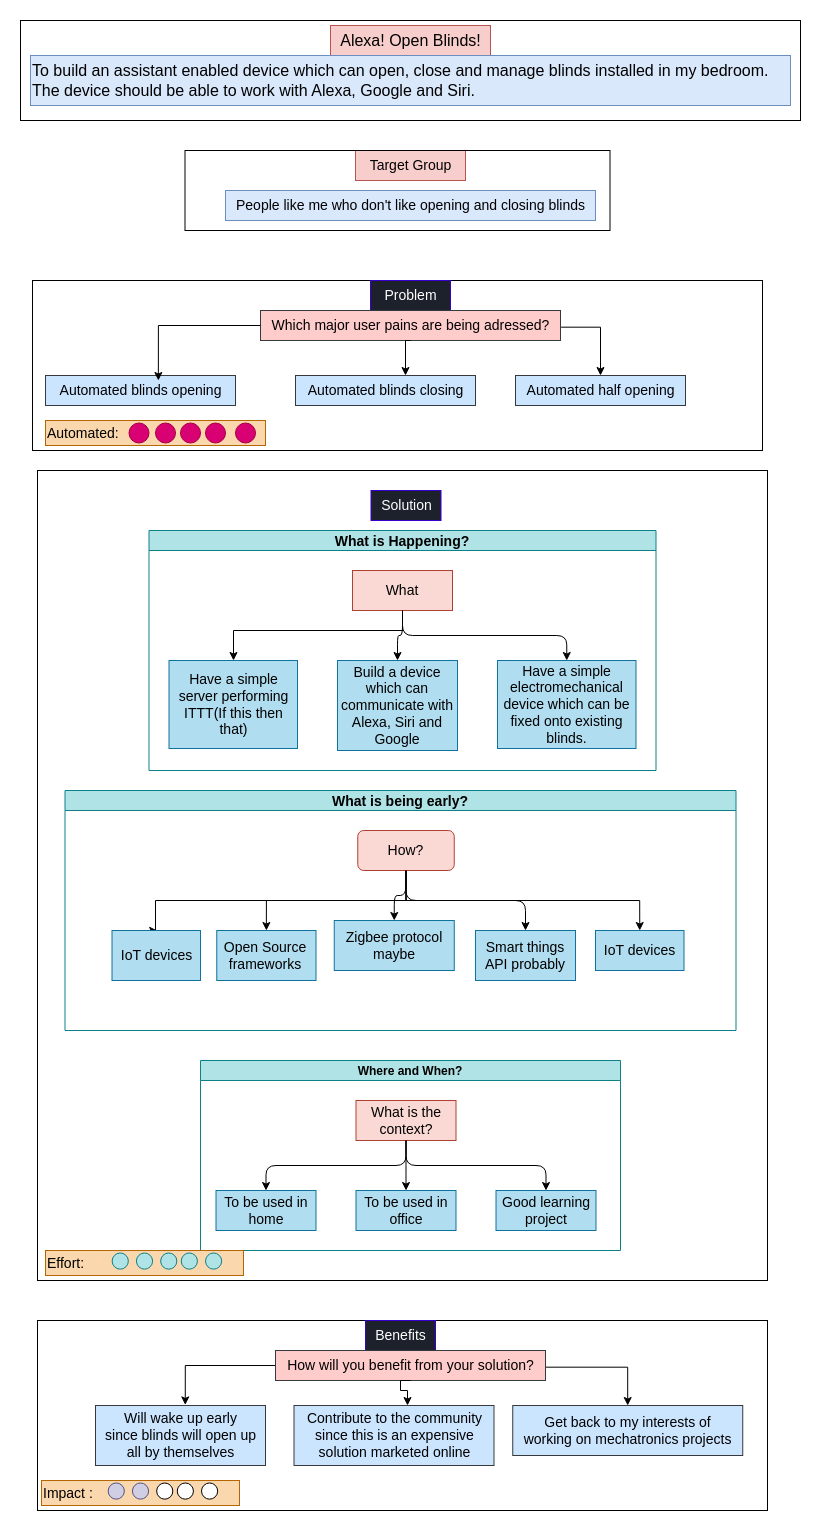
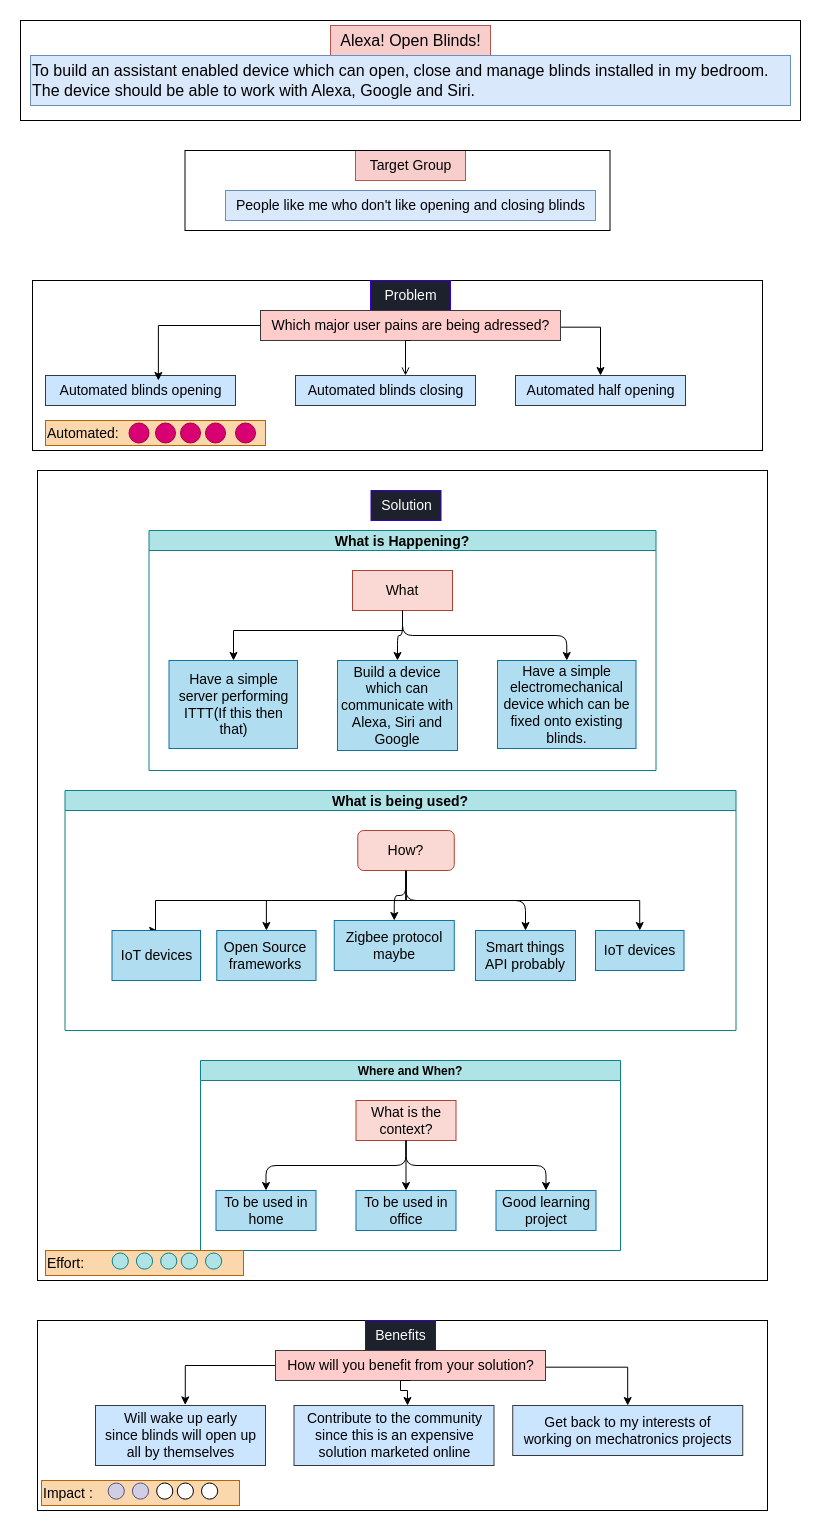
(406, 367) -> (406, 368)
(400, 801) -> (400, 801)
